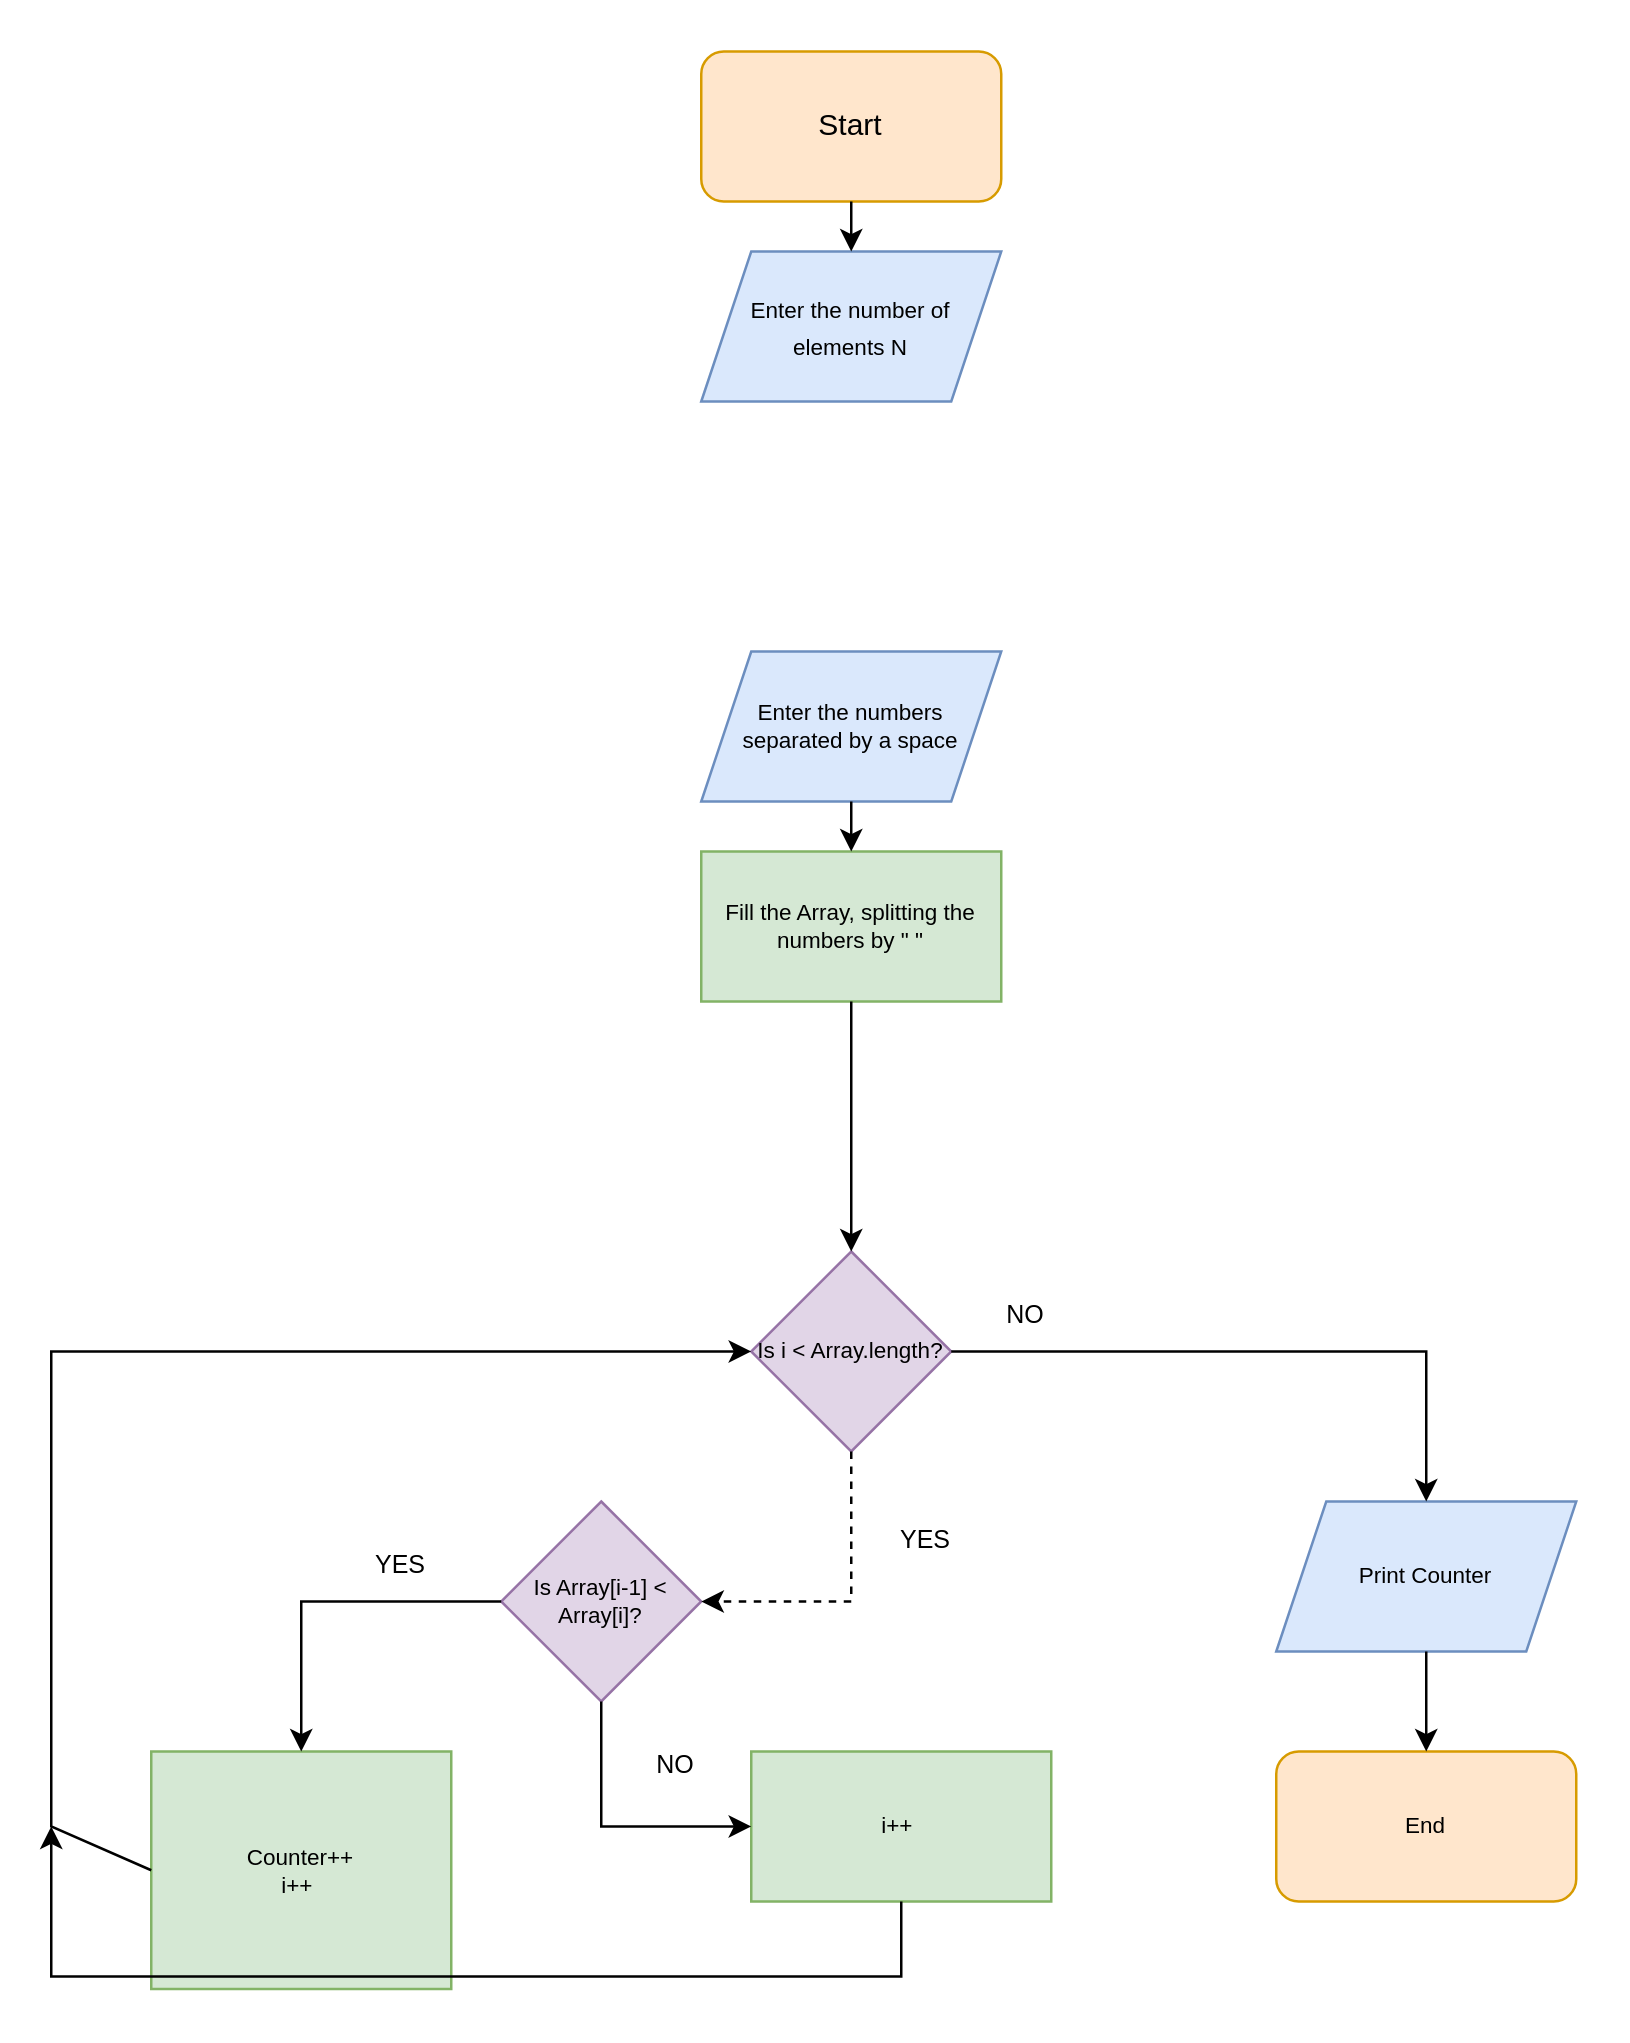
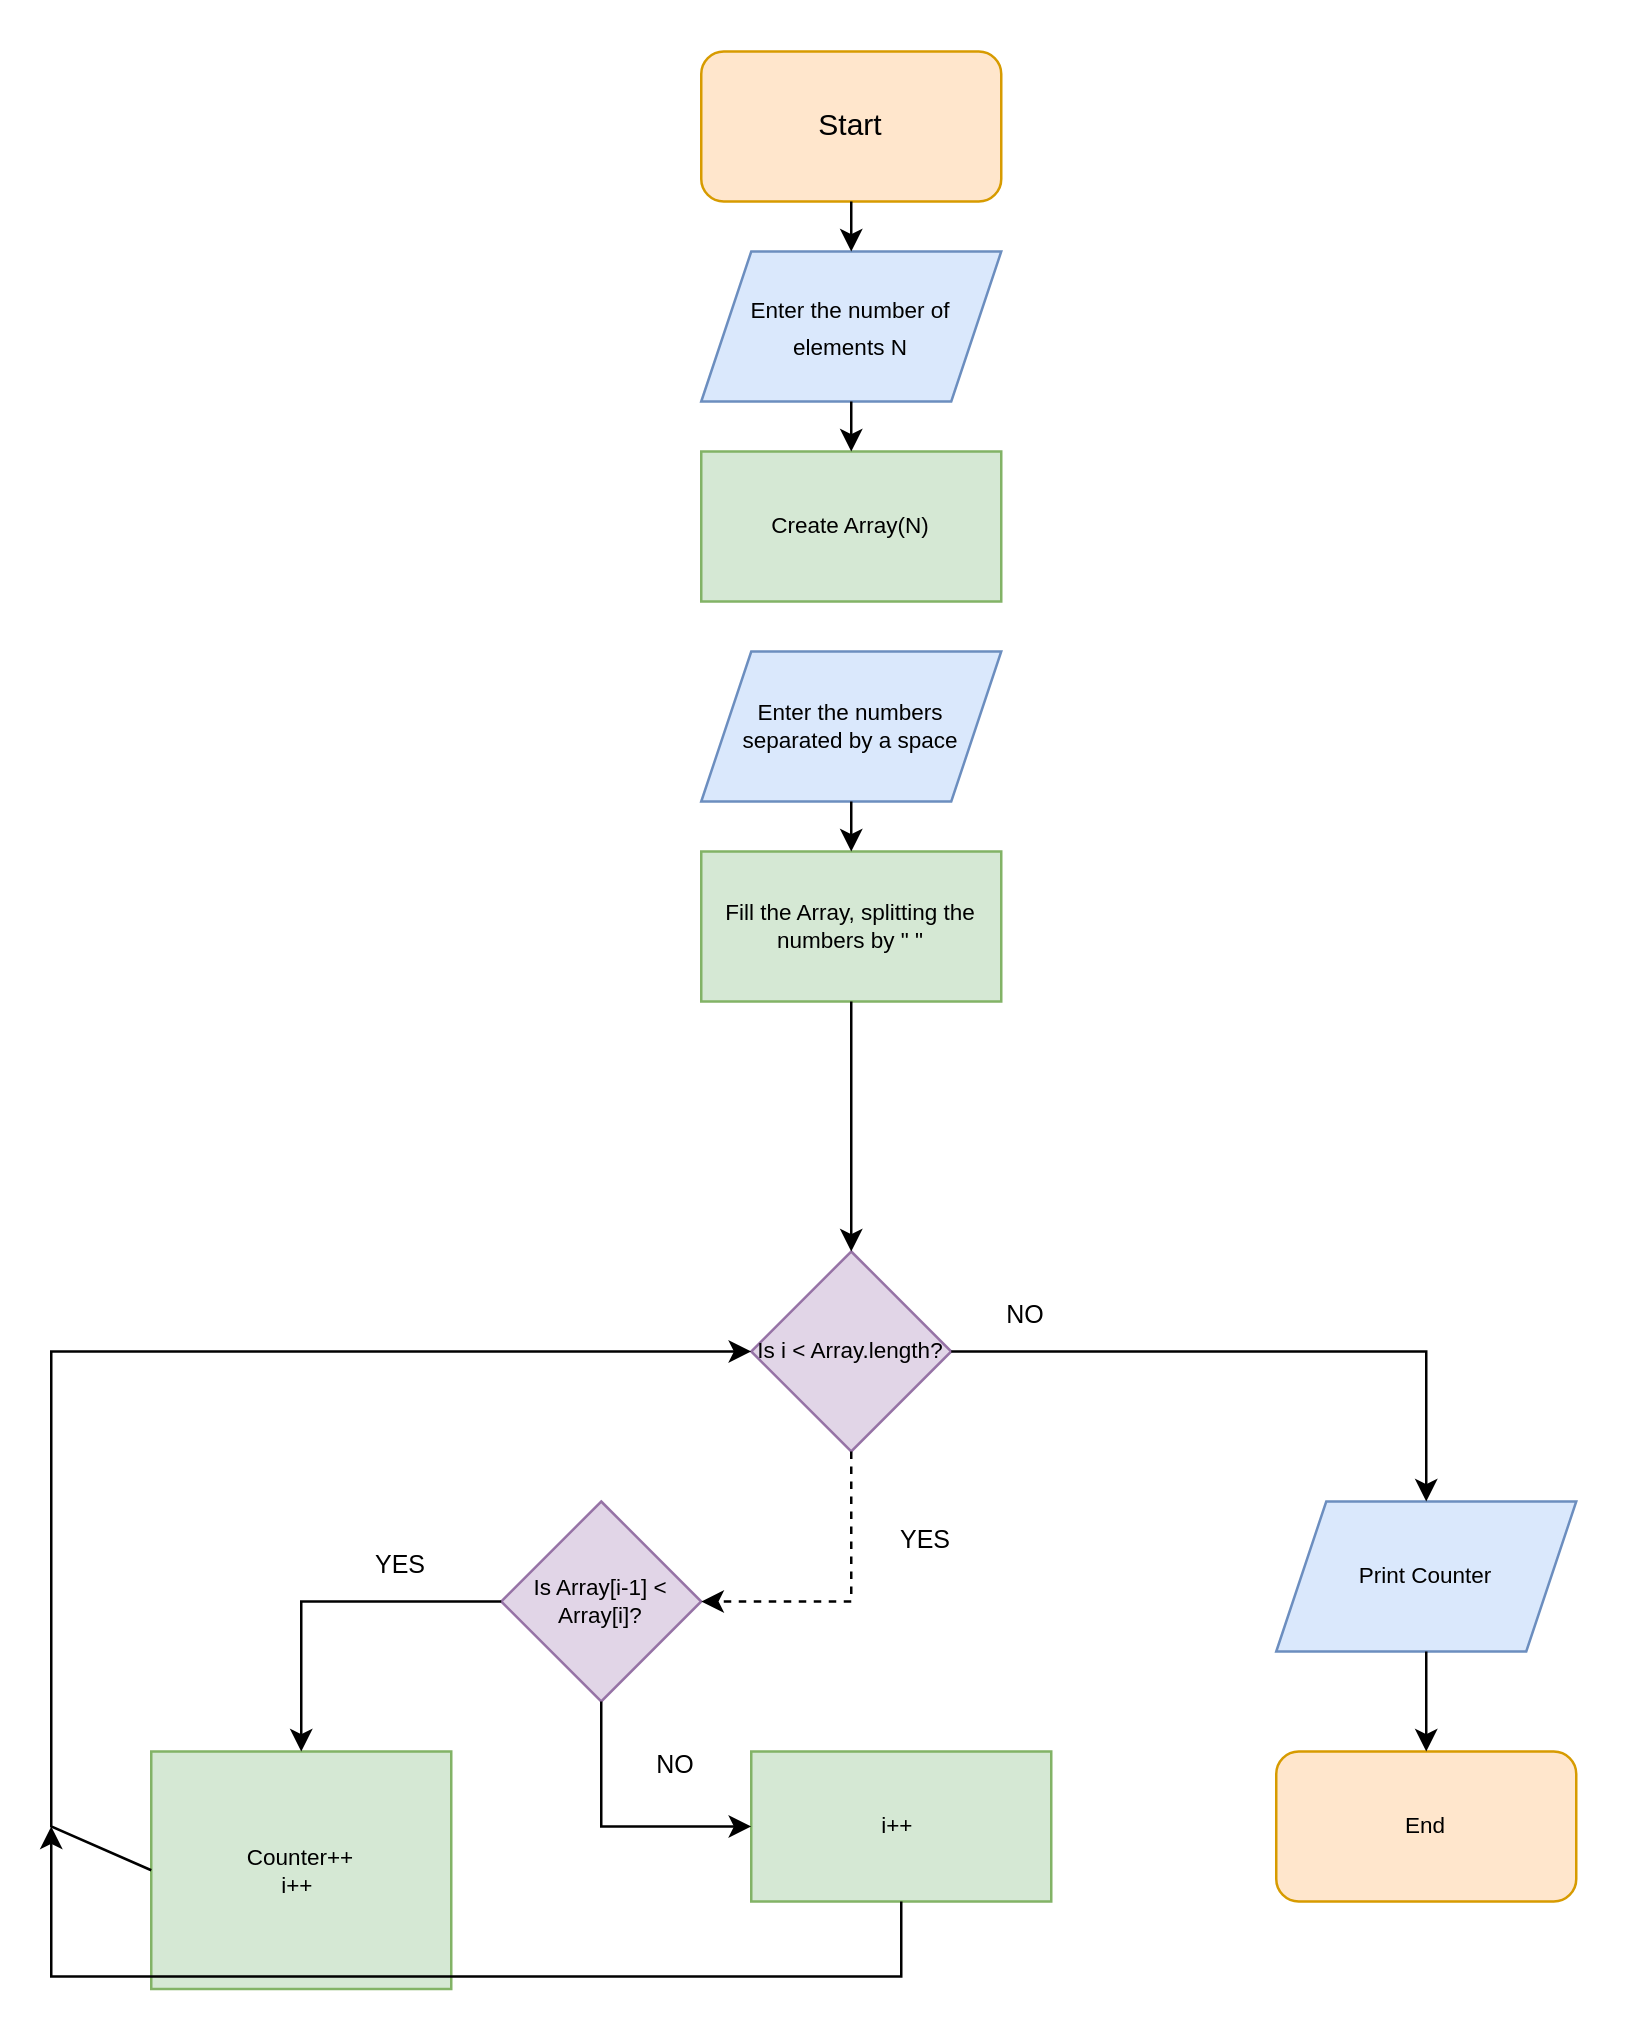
none -> (851, 418)
none -> (851, 526)
